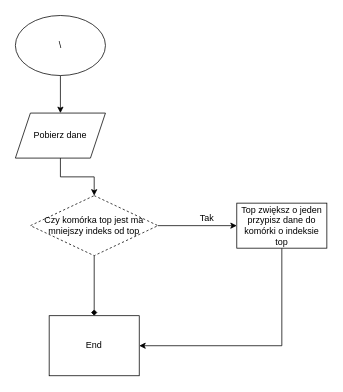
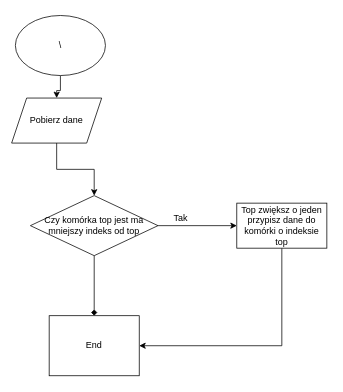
(60, 135) -> (57, 120)
(207, 218) -> (180, 218)
(94, 225) -> (94, 225)
